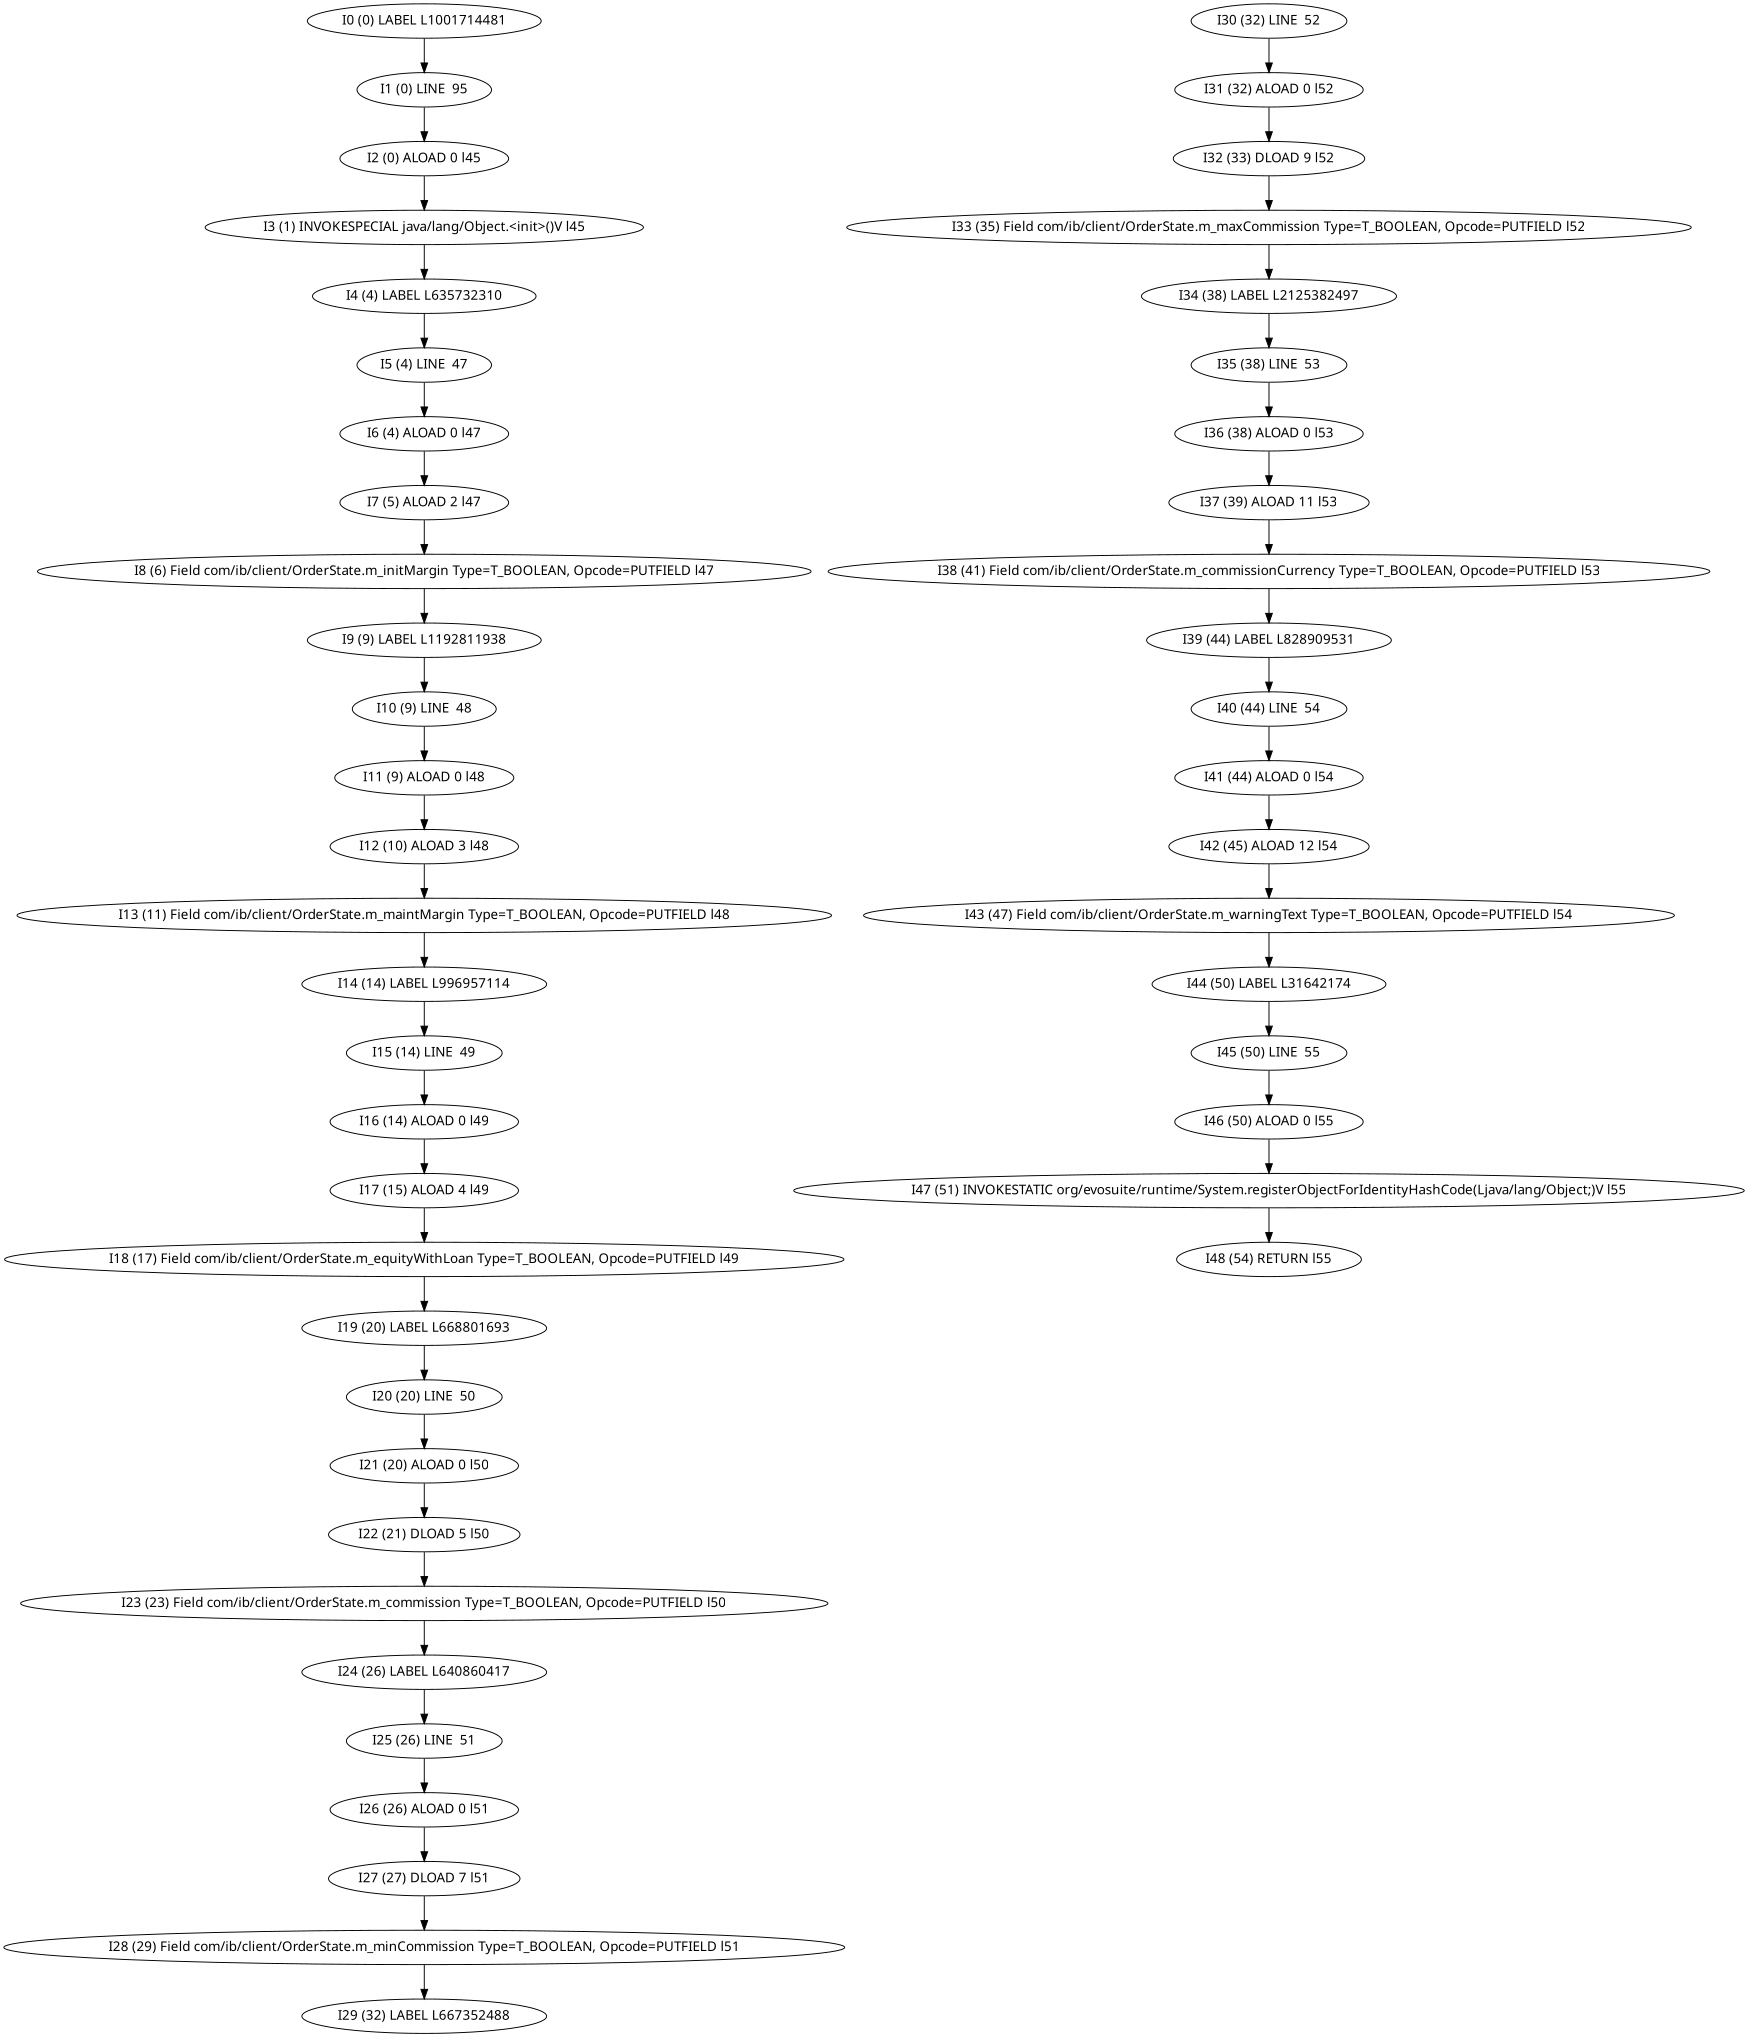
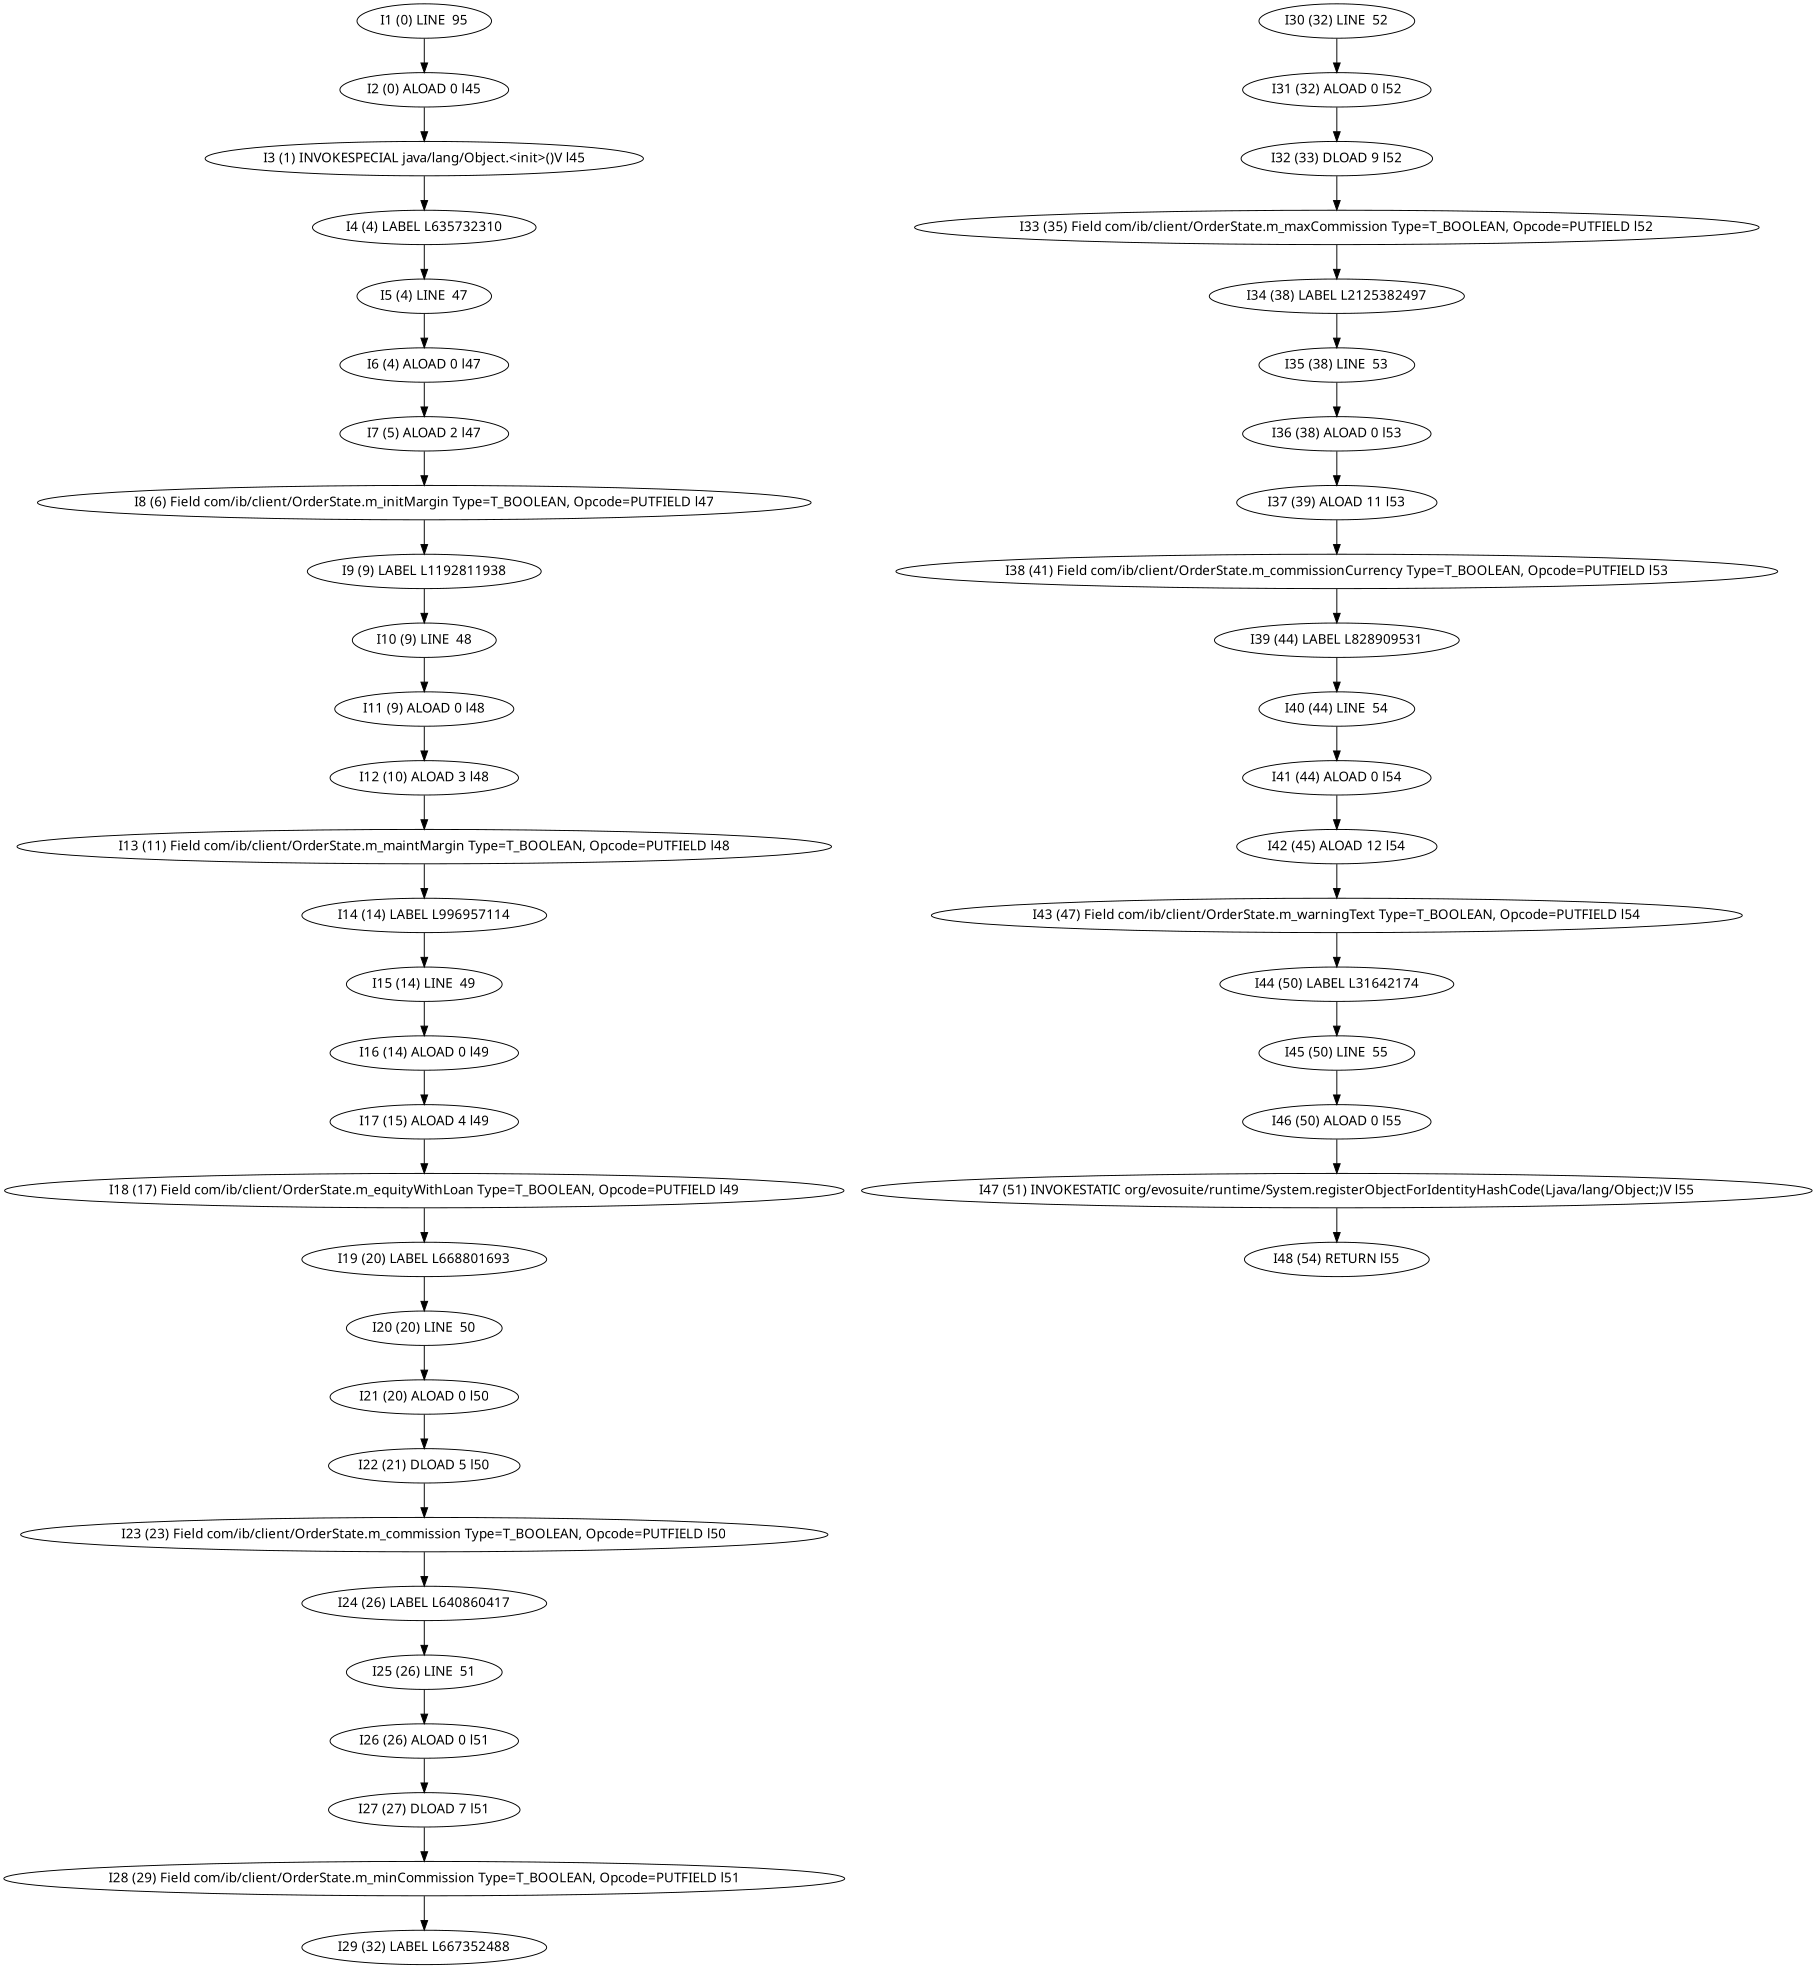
(424, 21) -> none
